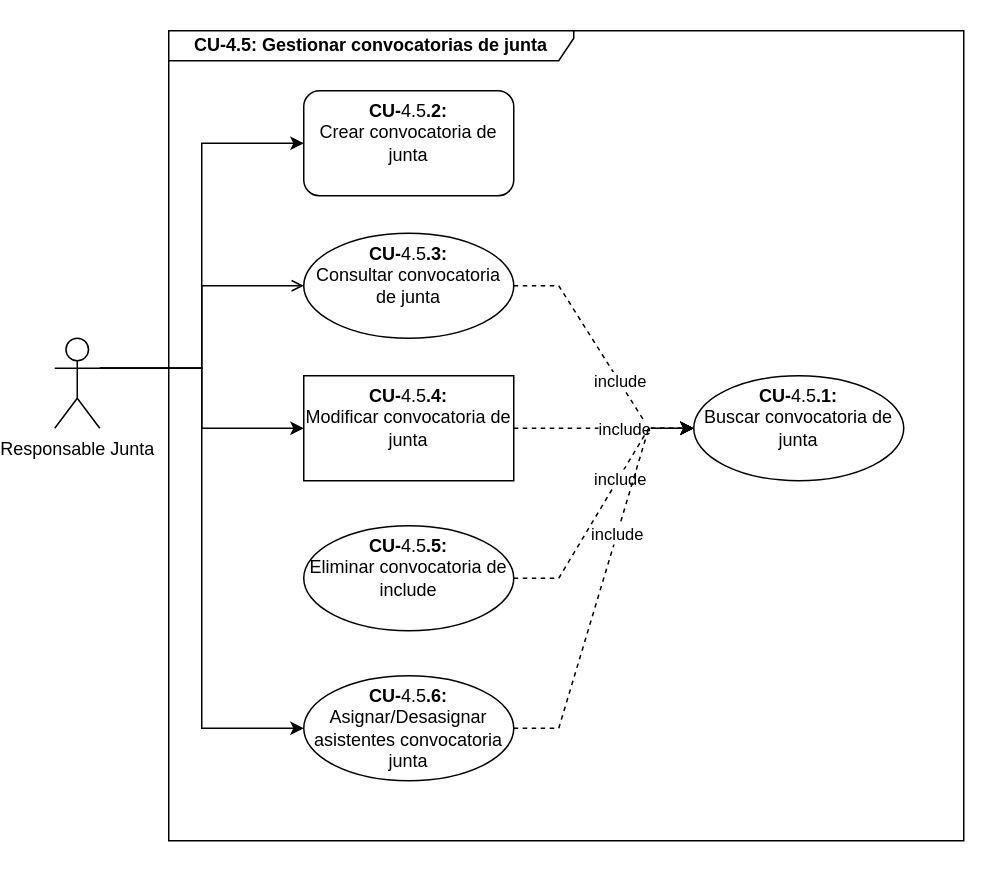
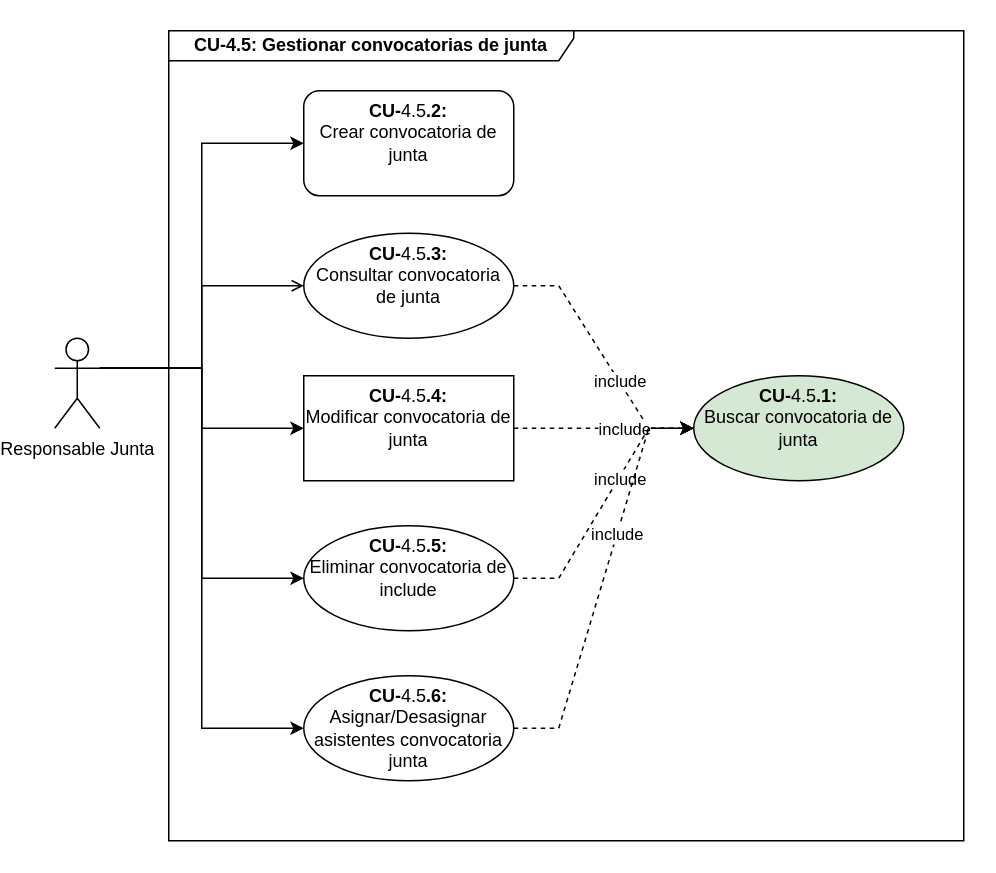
(799, 428) -> (799, 428)
none -> (249, 578)
